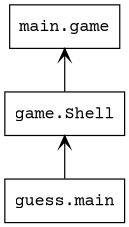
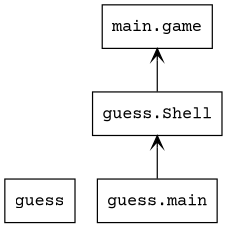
(65, 114) -> (157, 114)
none -> (40, 201)
